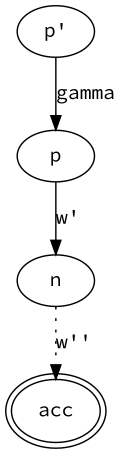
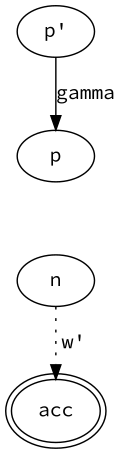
(56, 211) -> none
(74, 343) -> (74, 343)
